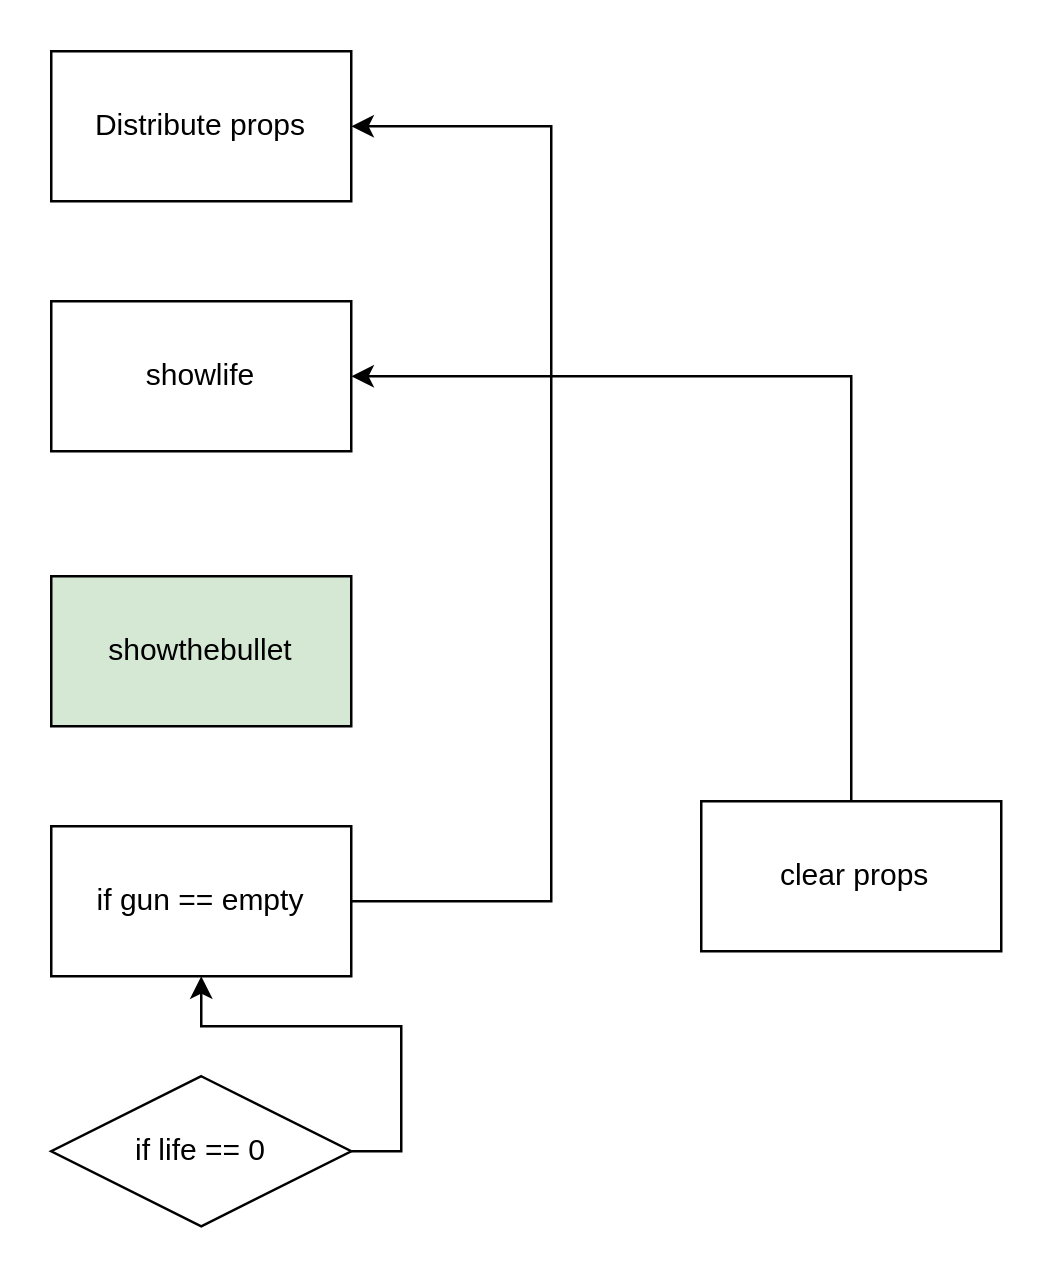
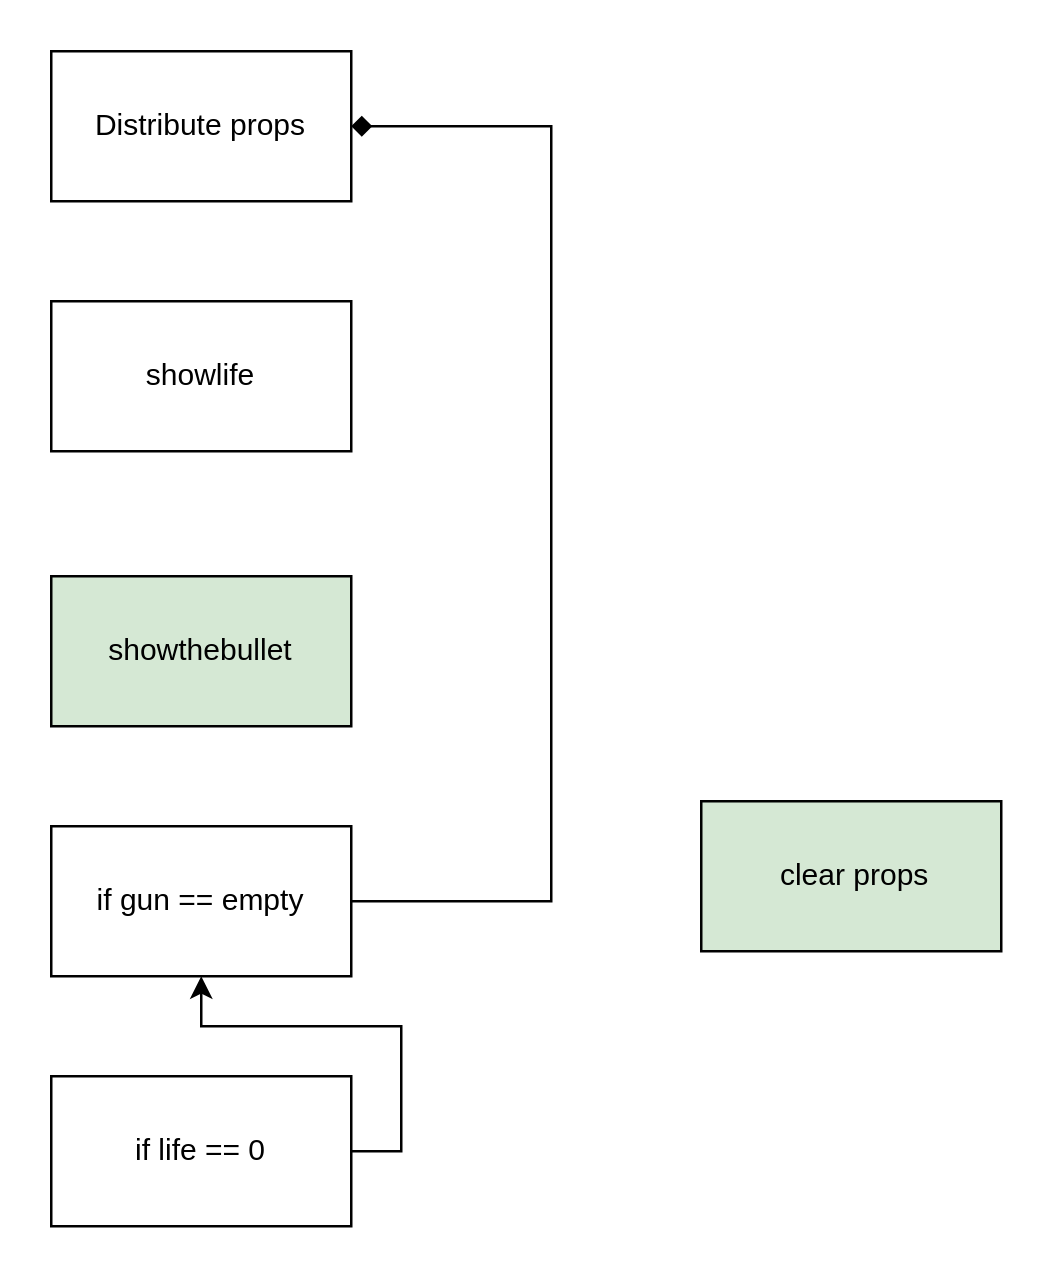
(370, 126) -> (372, 126)
(851, 441) -> none
(851, 876) -> (851, 876)
(201, 1151) -> (201, 1151)
